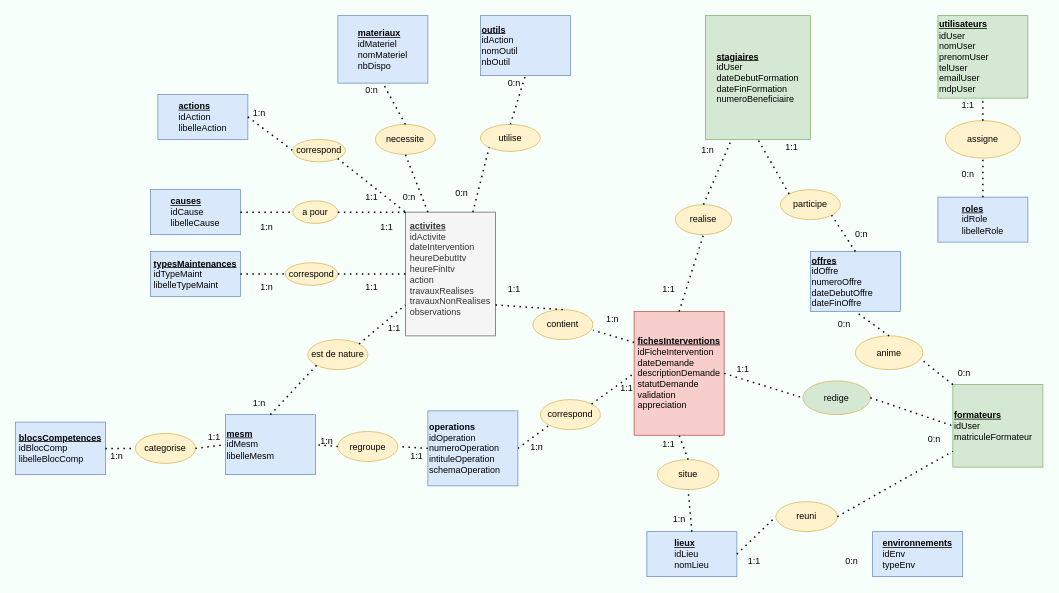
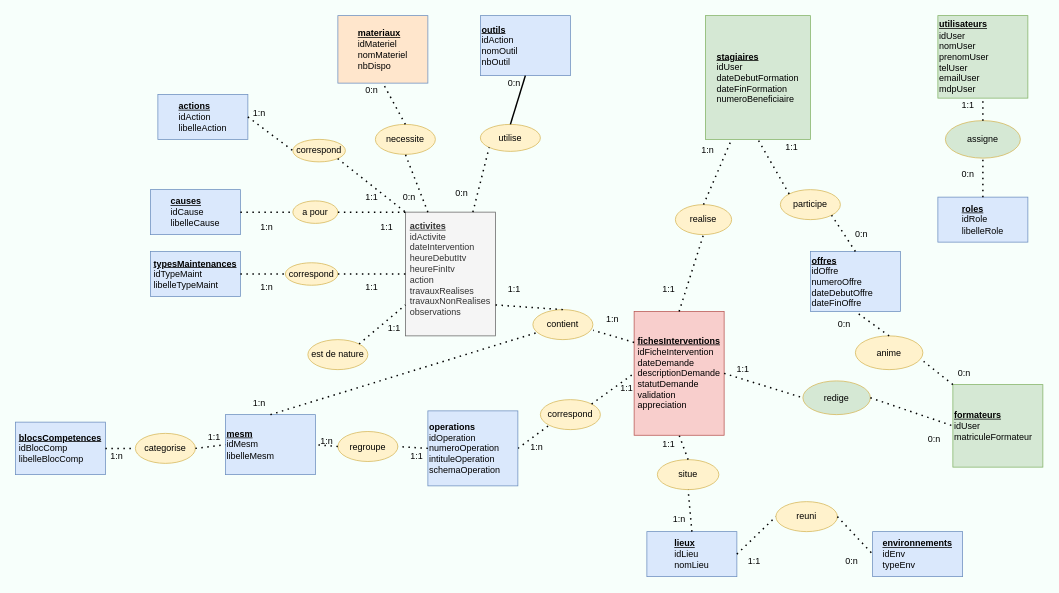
(383, 49) -> (383, 49)
(518, 100) -> (518, 100)
(983, 139) -> (983, 139)
(293, 390) -> (403, 373)
(895, 484) -> (855, 535)
